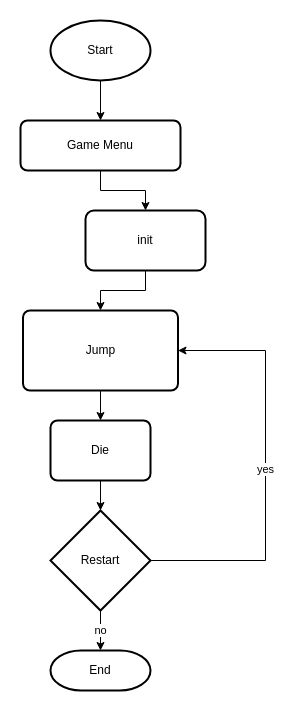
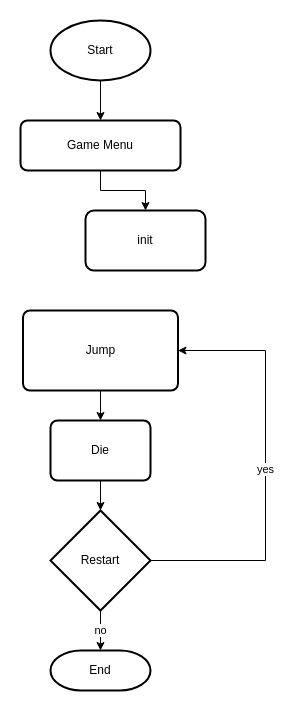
(127, 291) -> none
